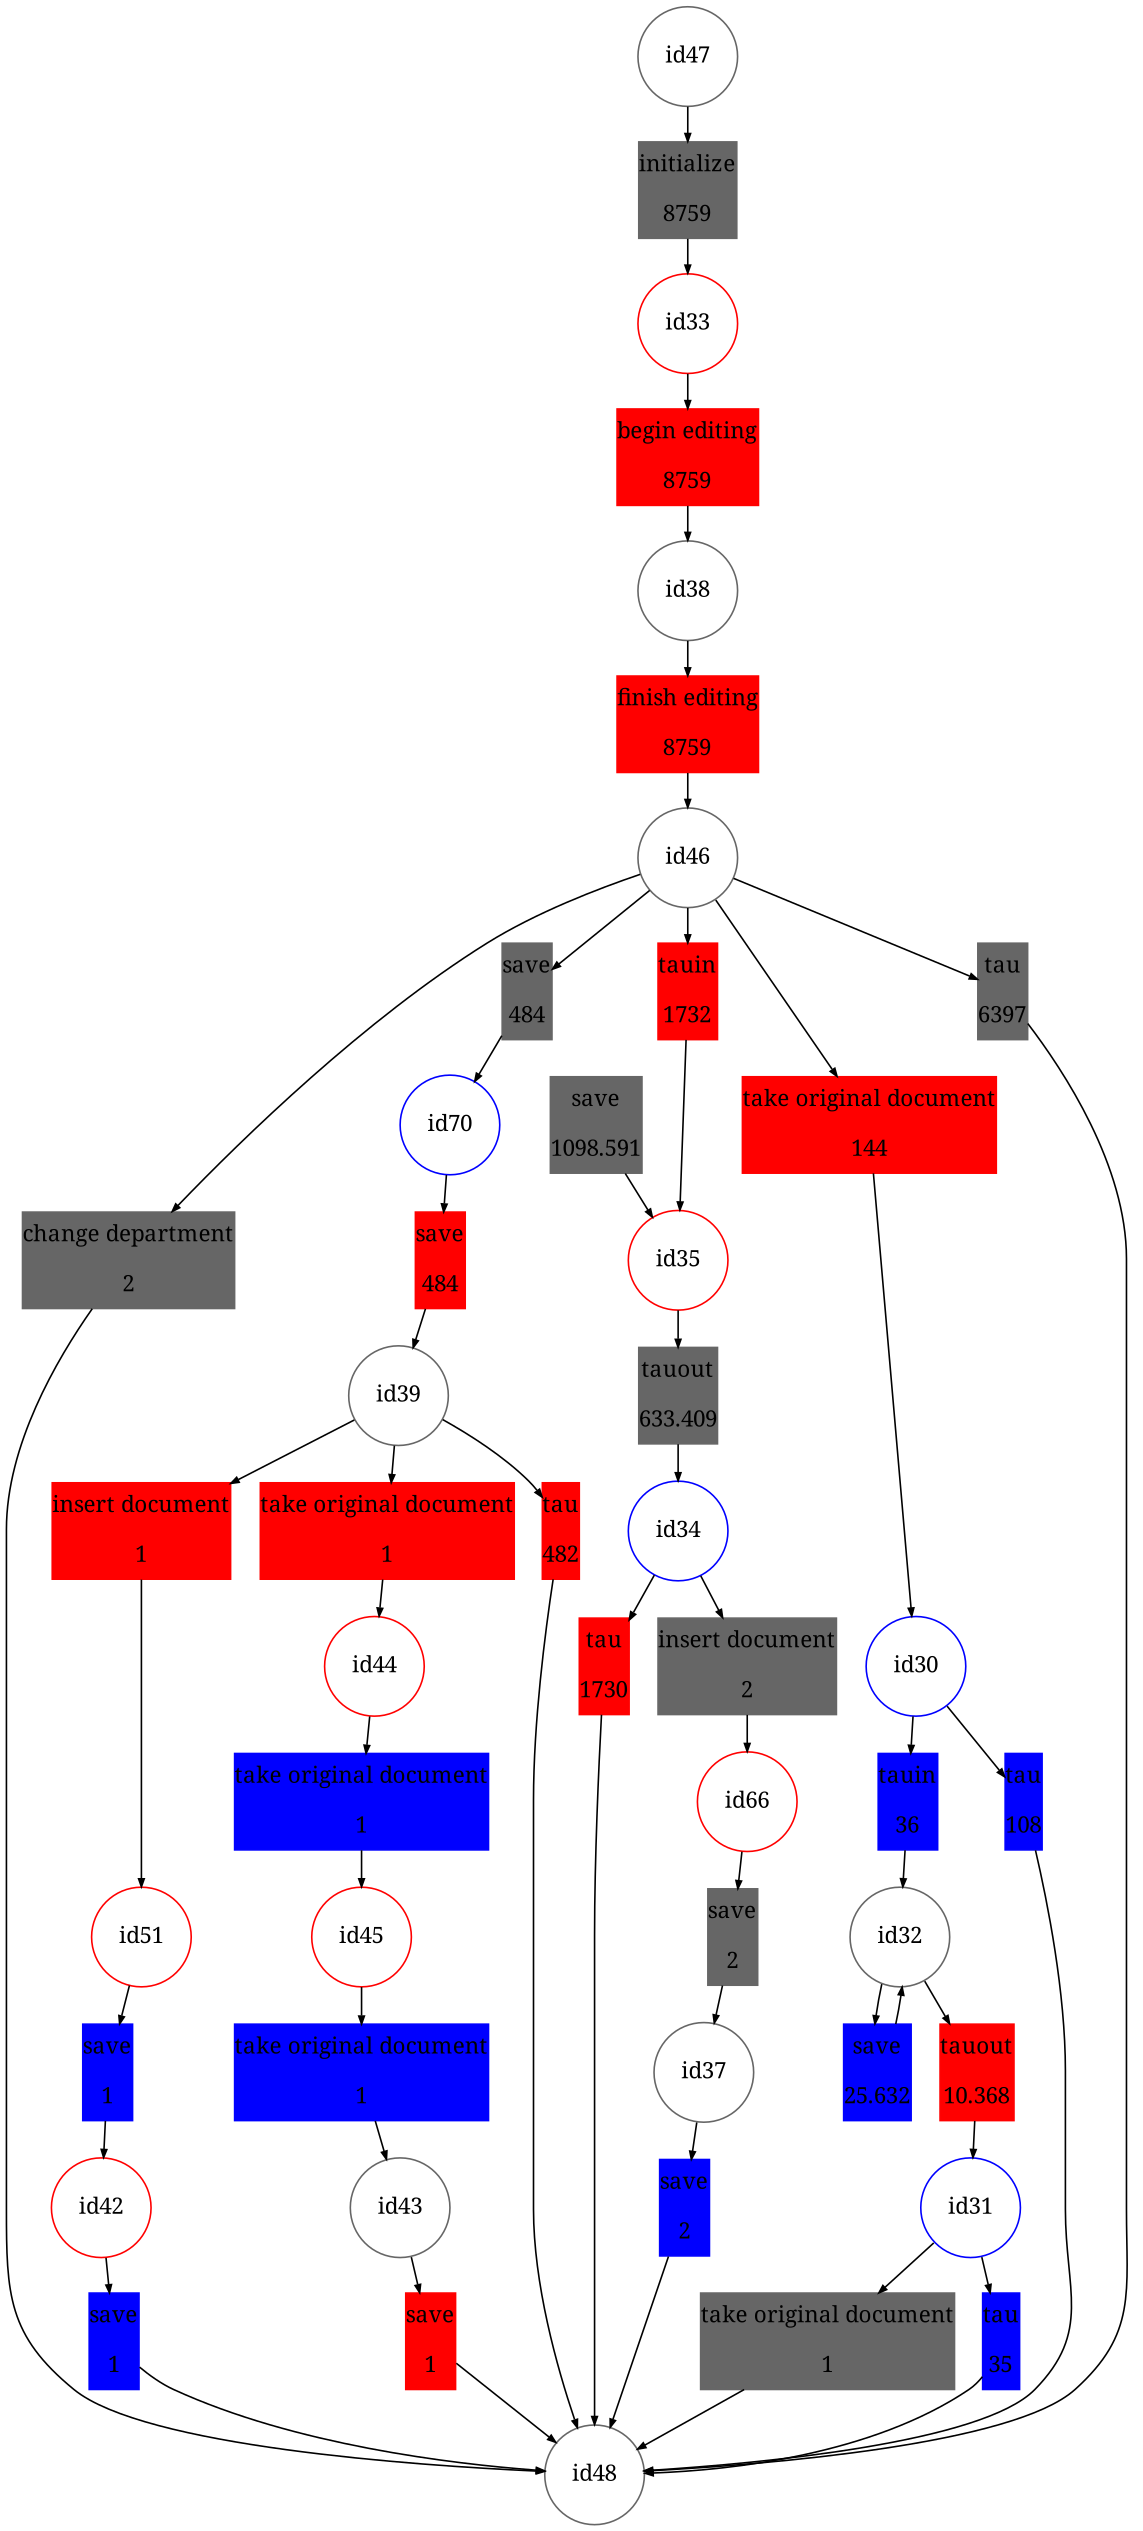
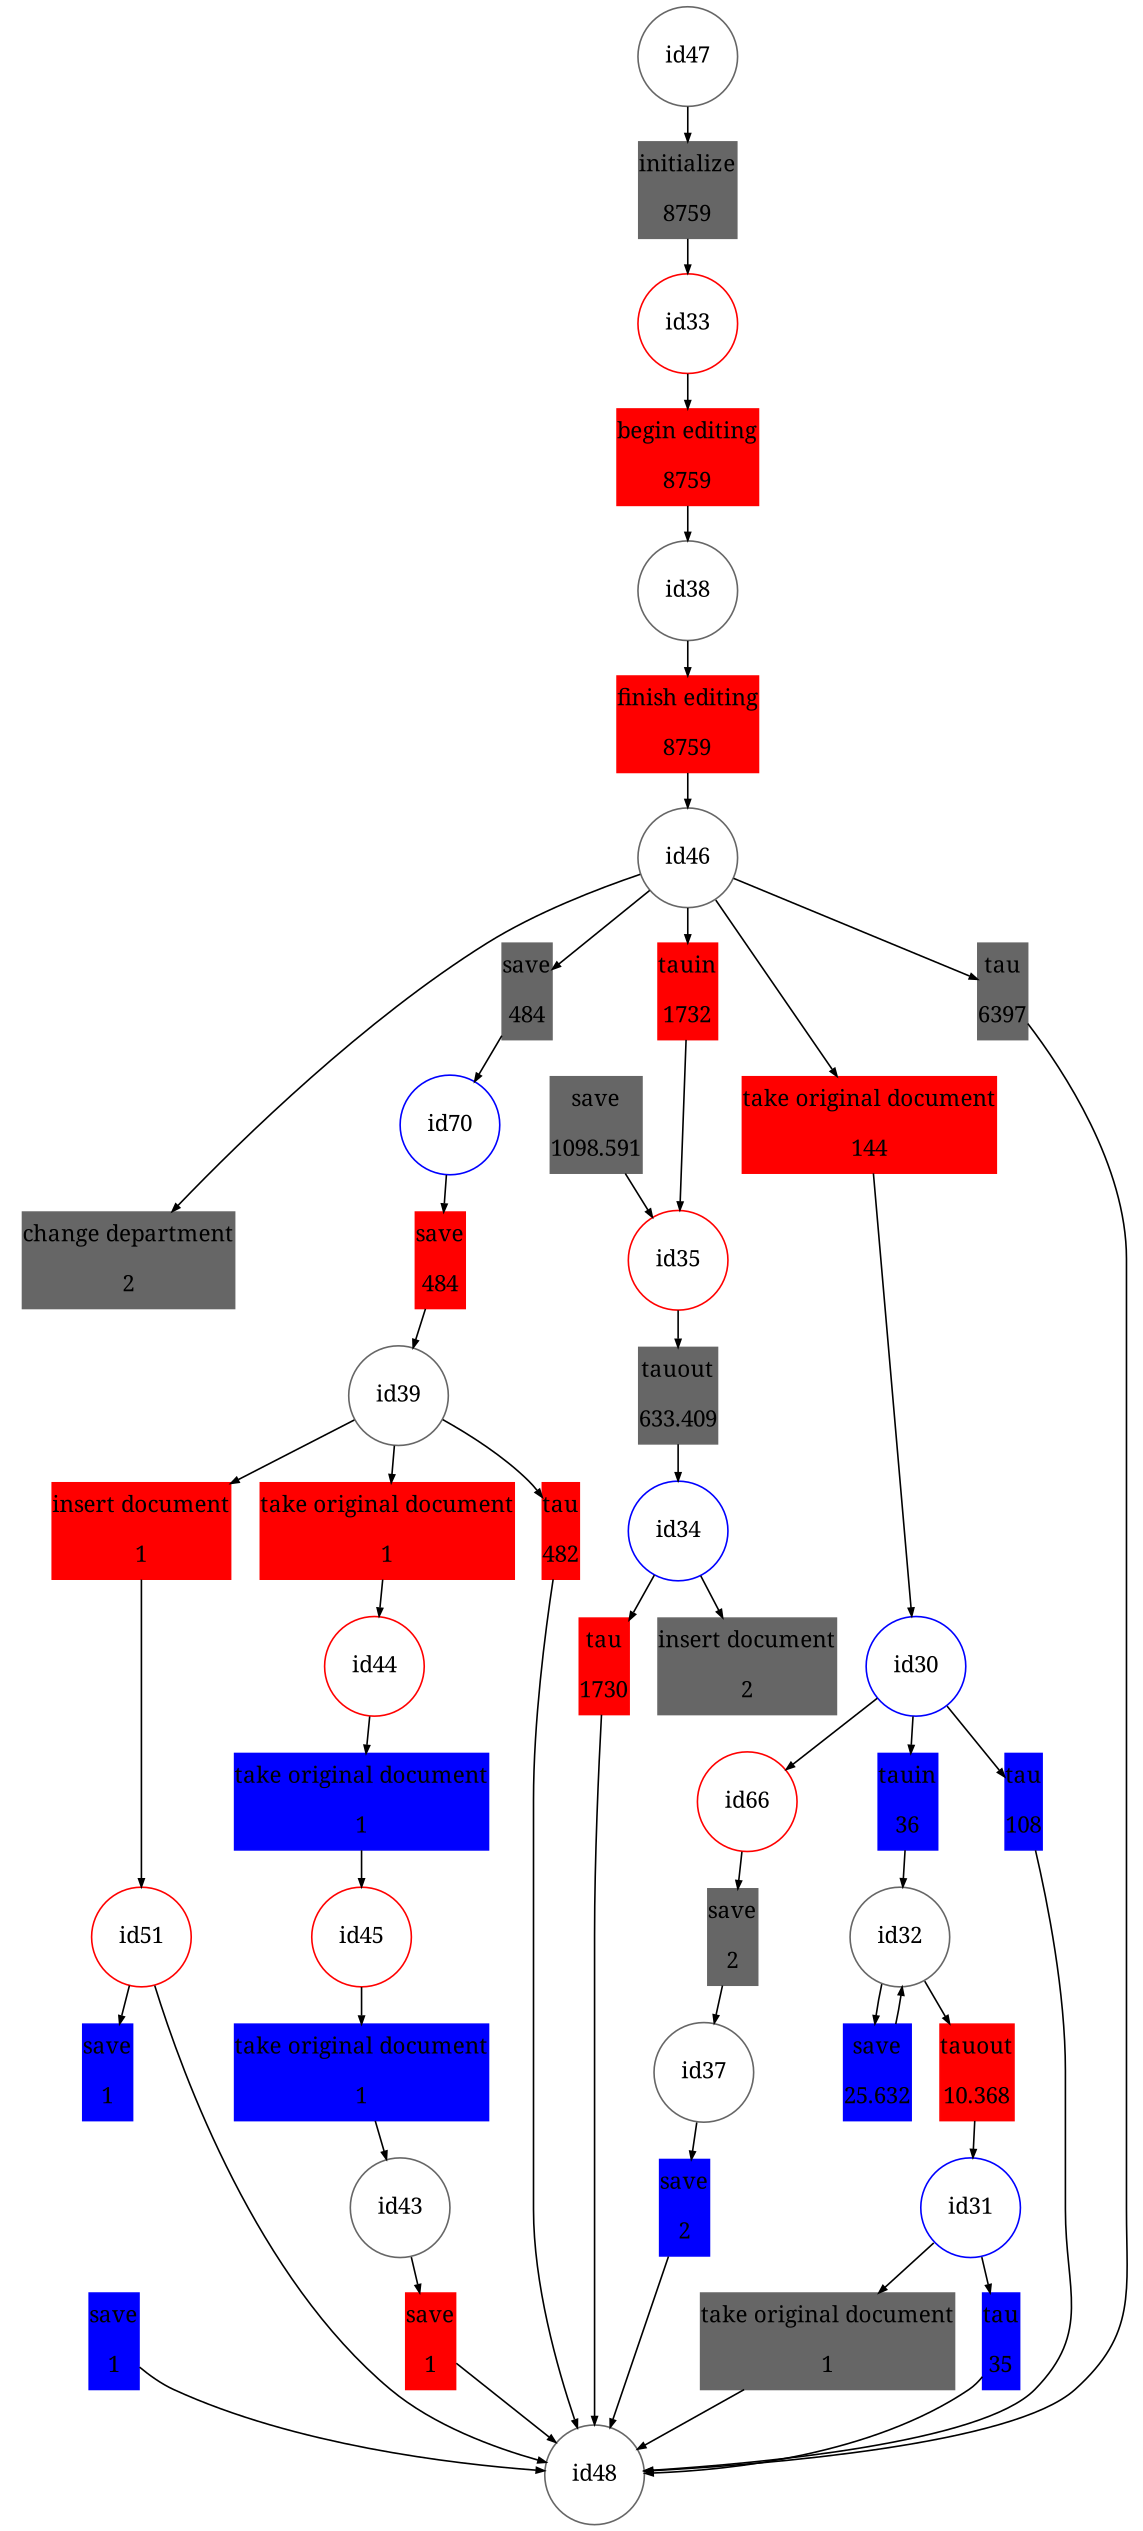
(747, 1729) -> (835, 1731)
(6, 2087) -> (289, 2274)
(101, 2208) -> none
